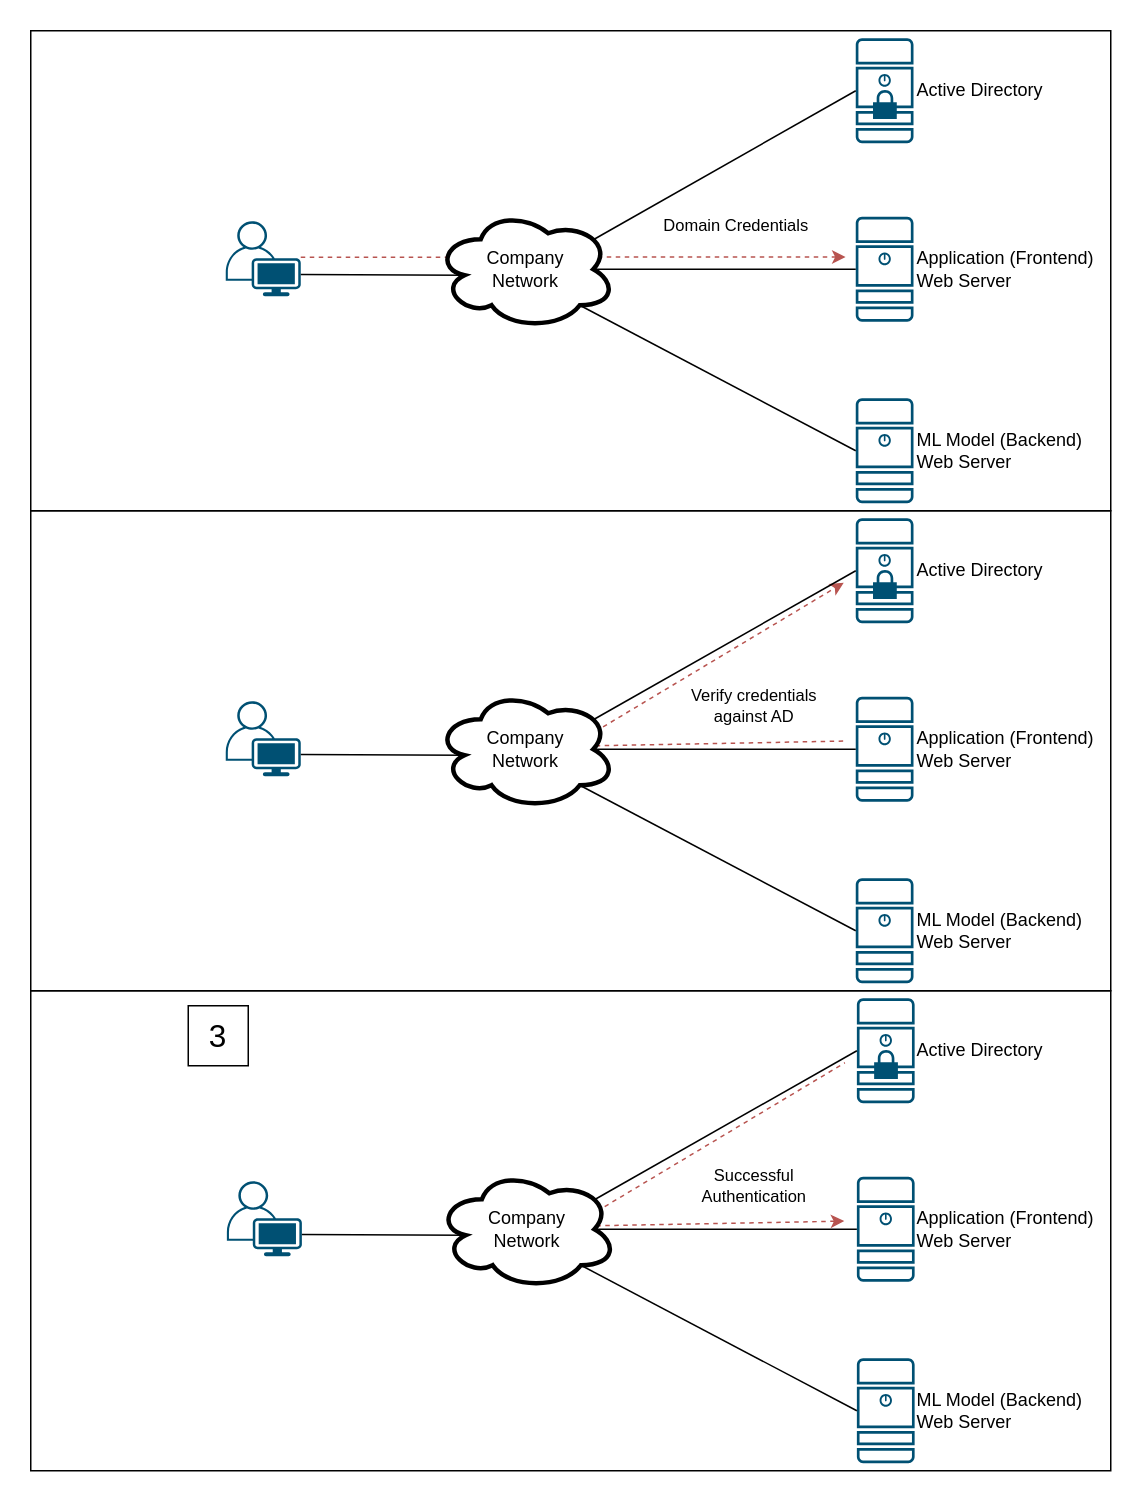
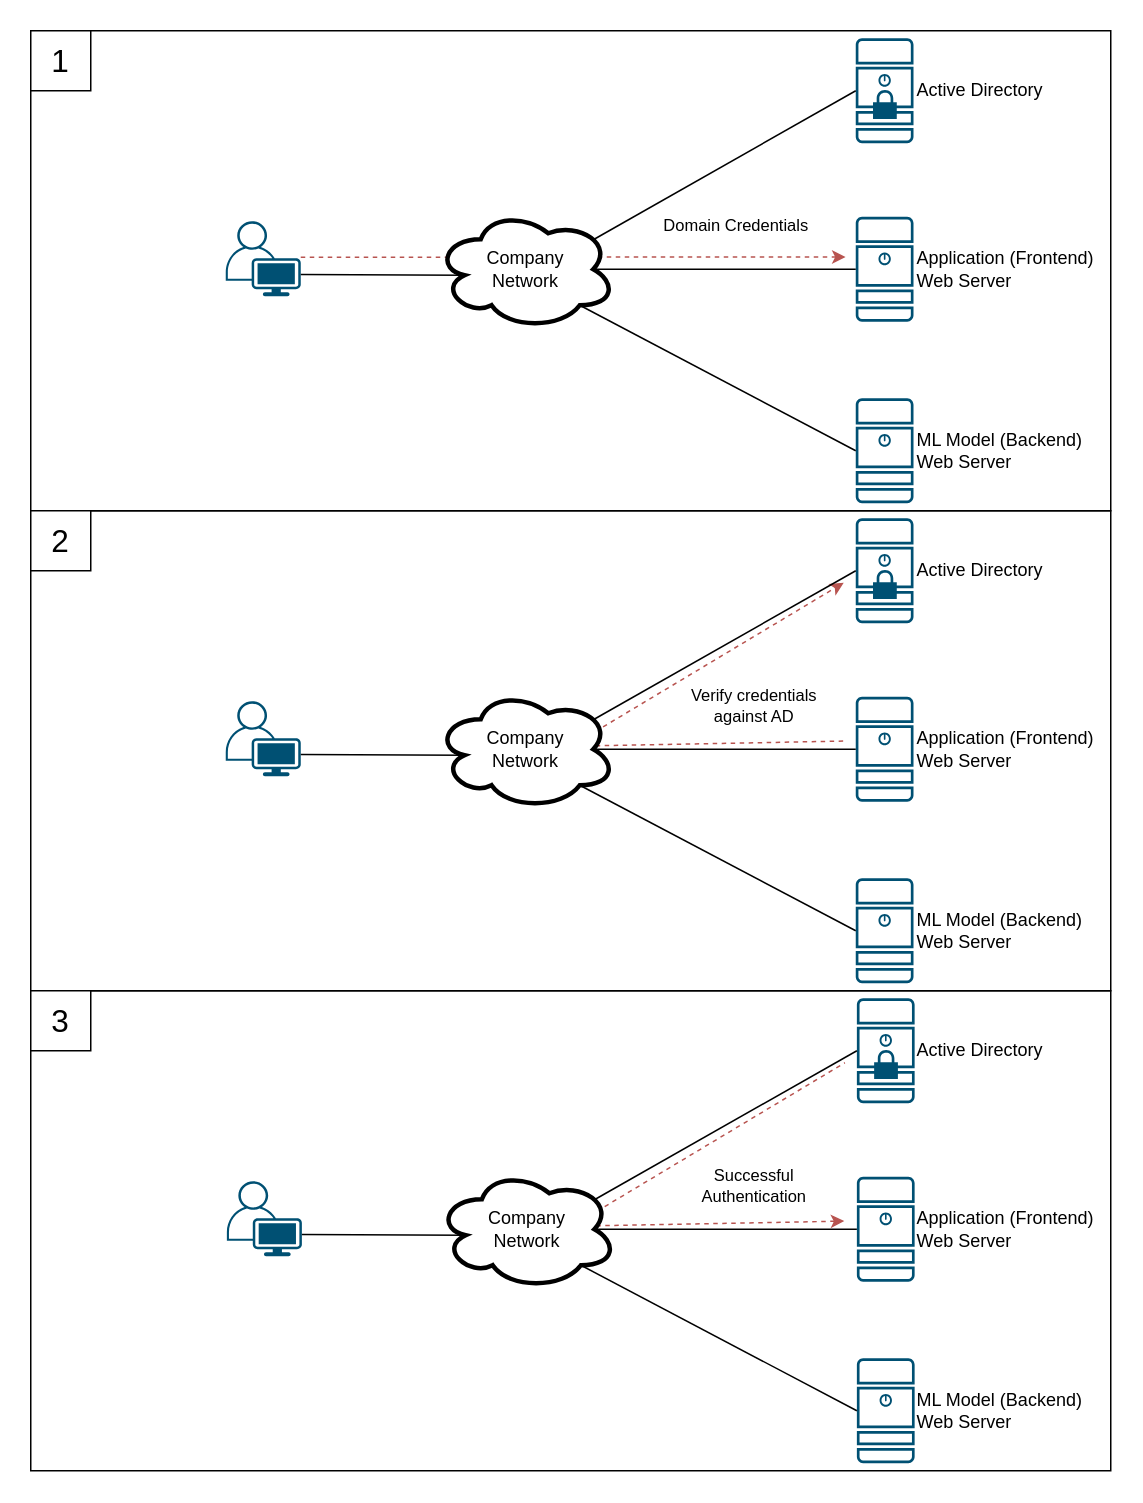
none -> (61, 61)
none -> (61, 541)
(218, 1036) -> (61, 1021)
